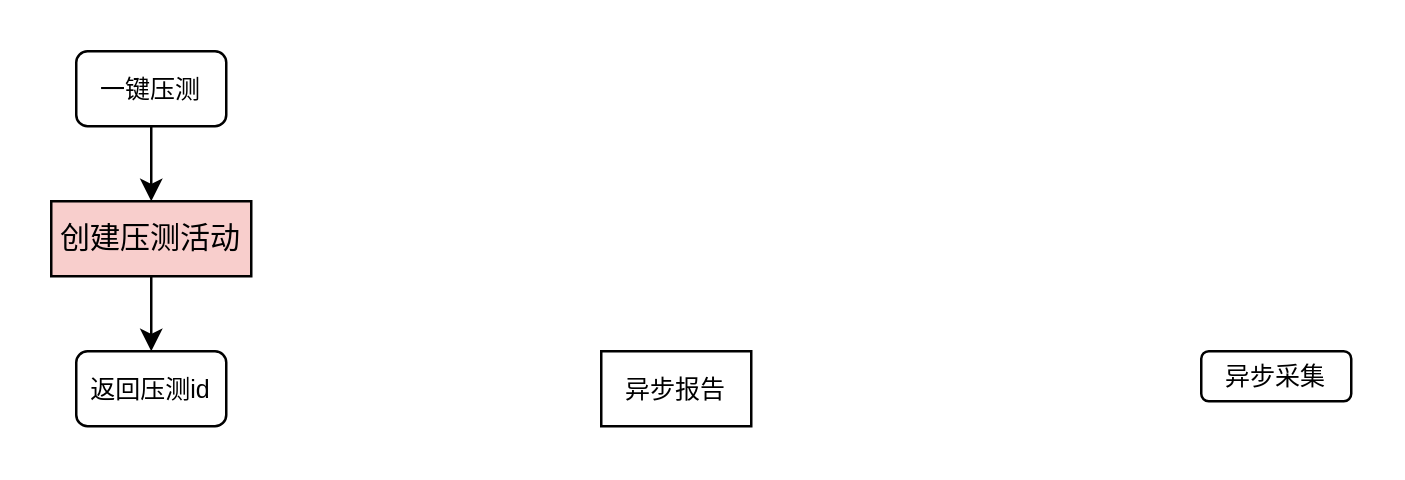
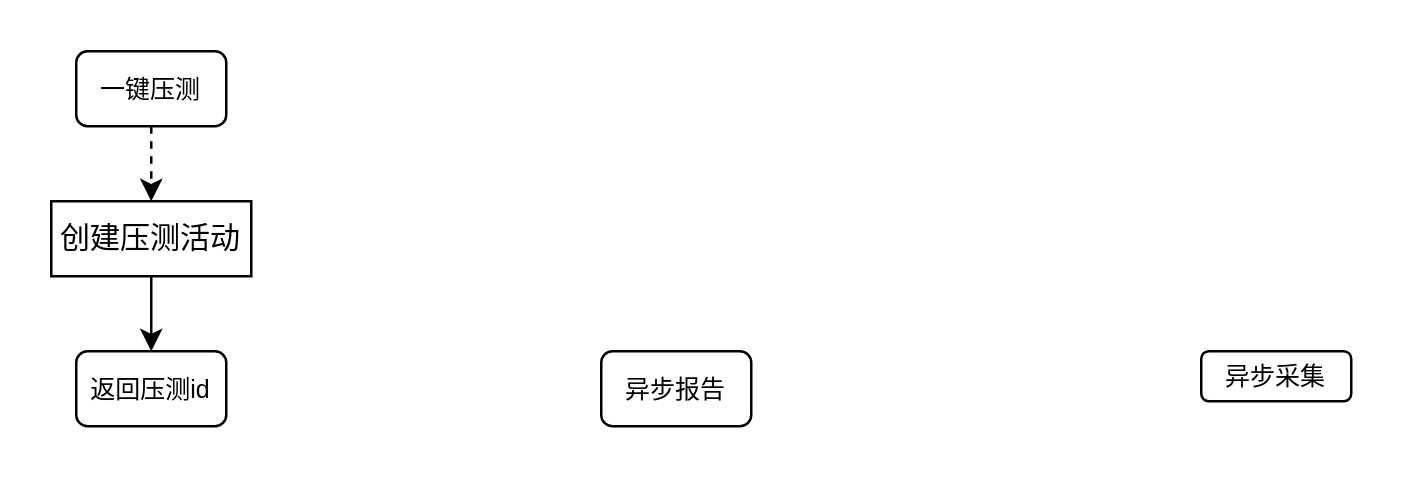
(151, 157) -> (151, 157)
(151, 239) -> (151, 239)
(676, 389) -> (676, 389)
